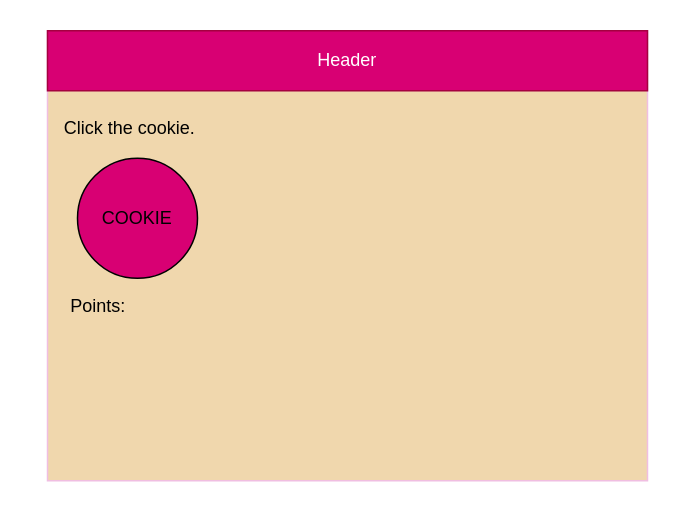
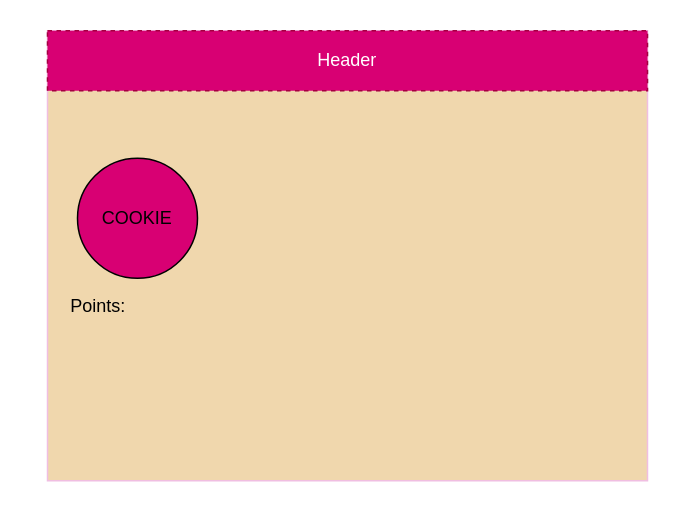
(347, 61) -> (347, 61)
(130, 128) -> none
